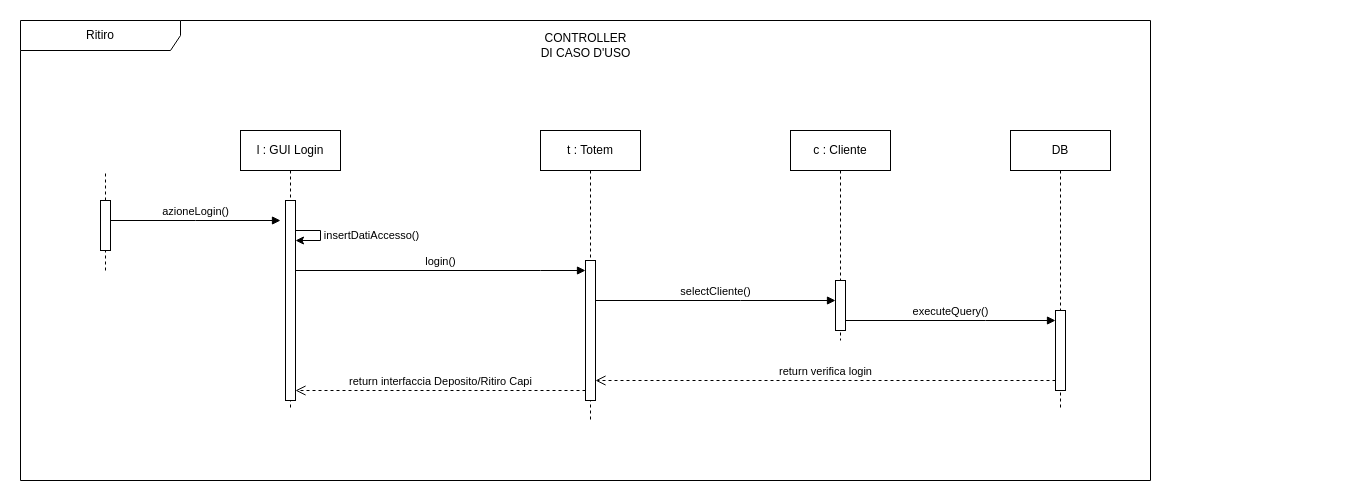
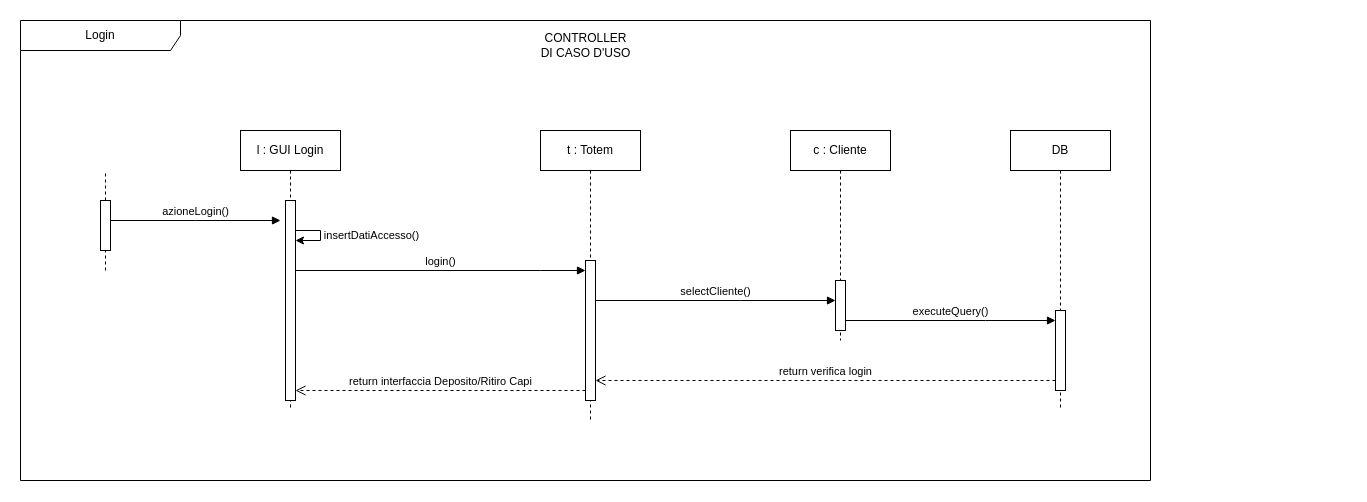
(101, 36) -> (101, 36)
